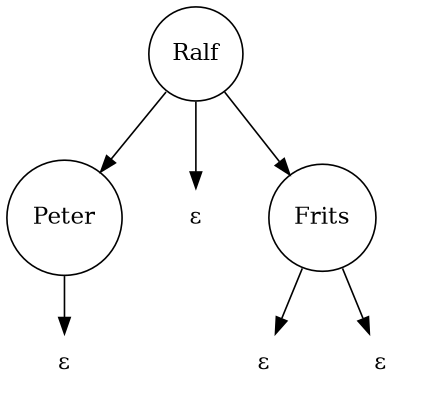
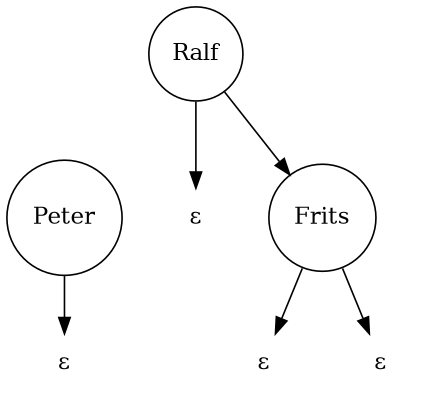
(139, 126) -> none
